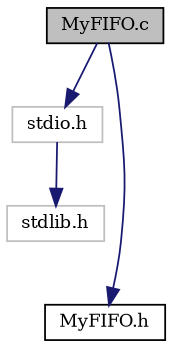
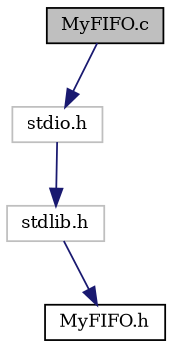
(124, 165) -> (76, 265)
